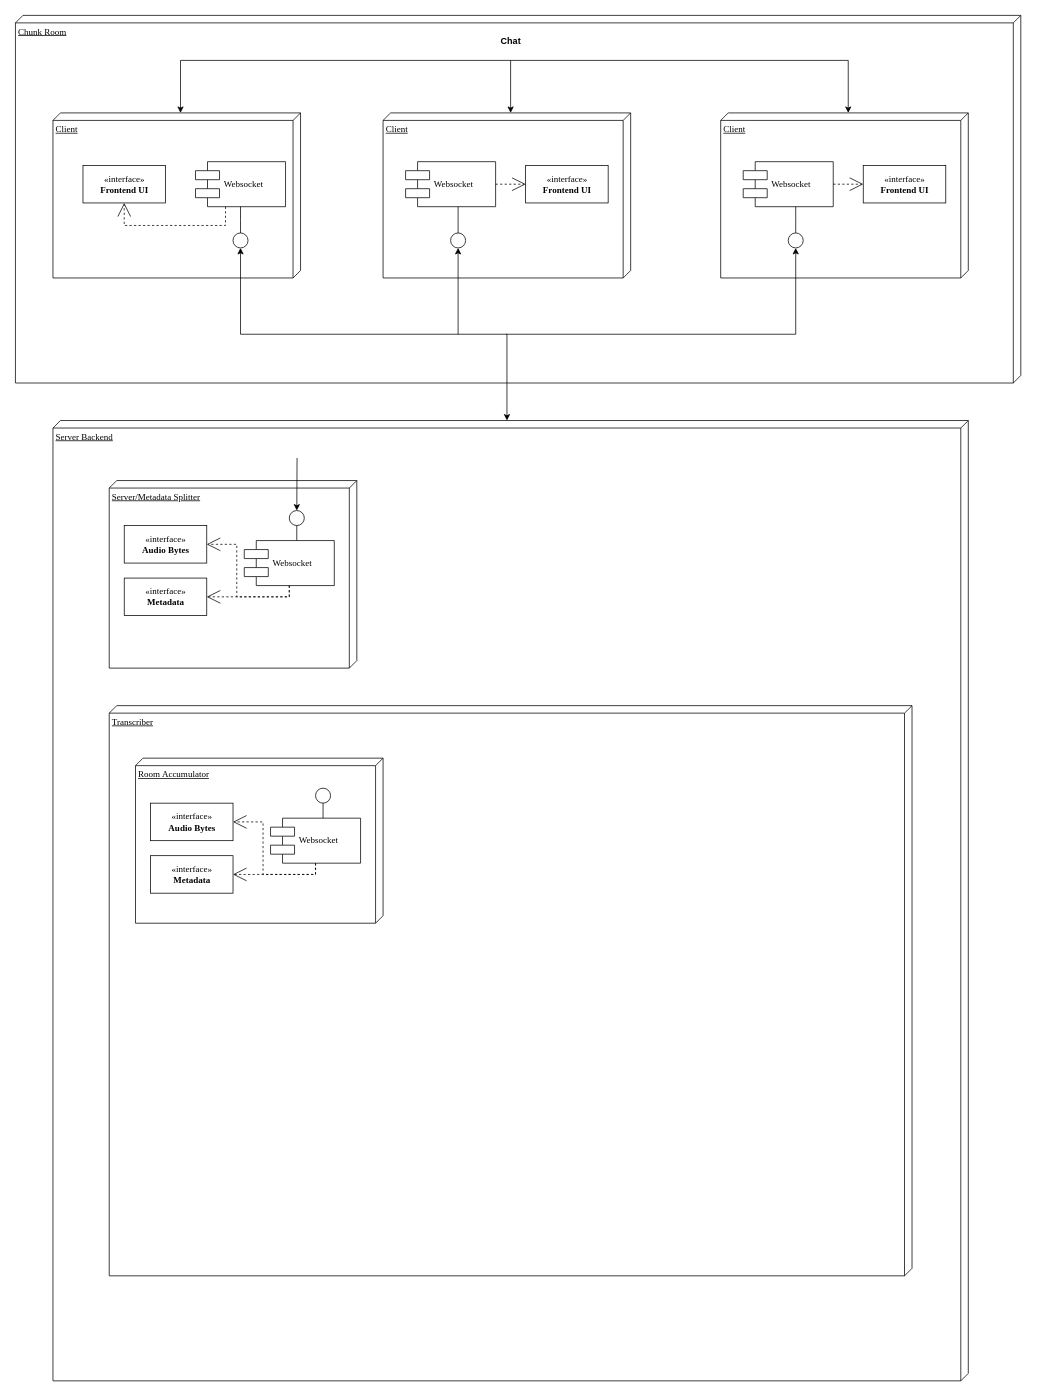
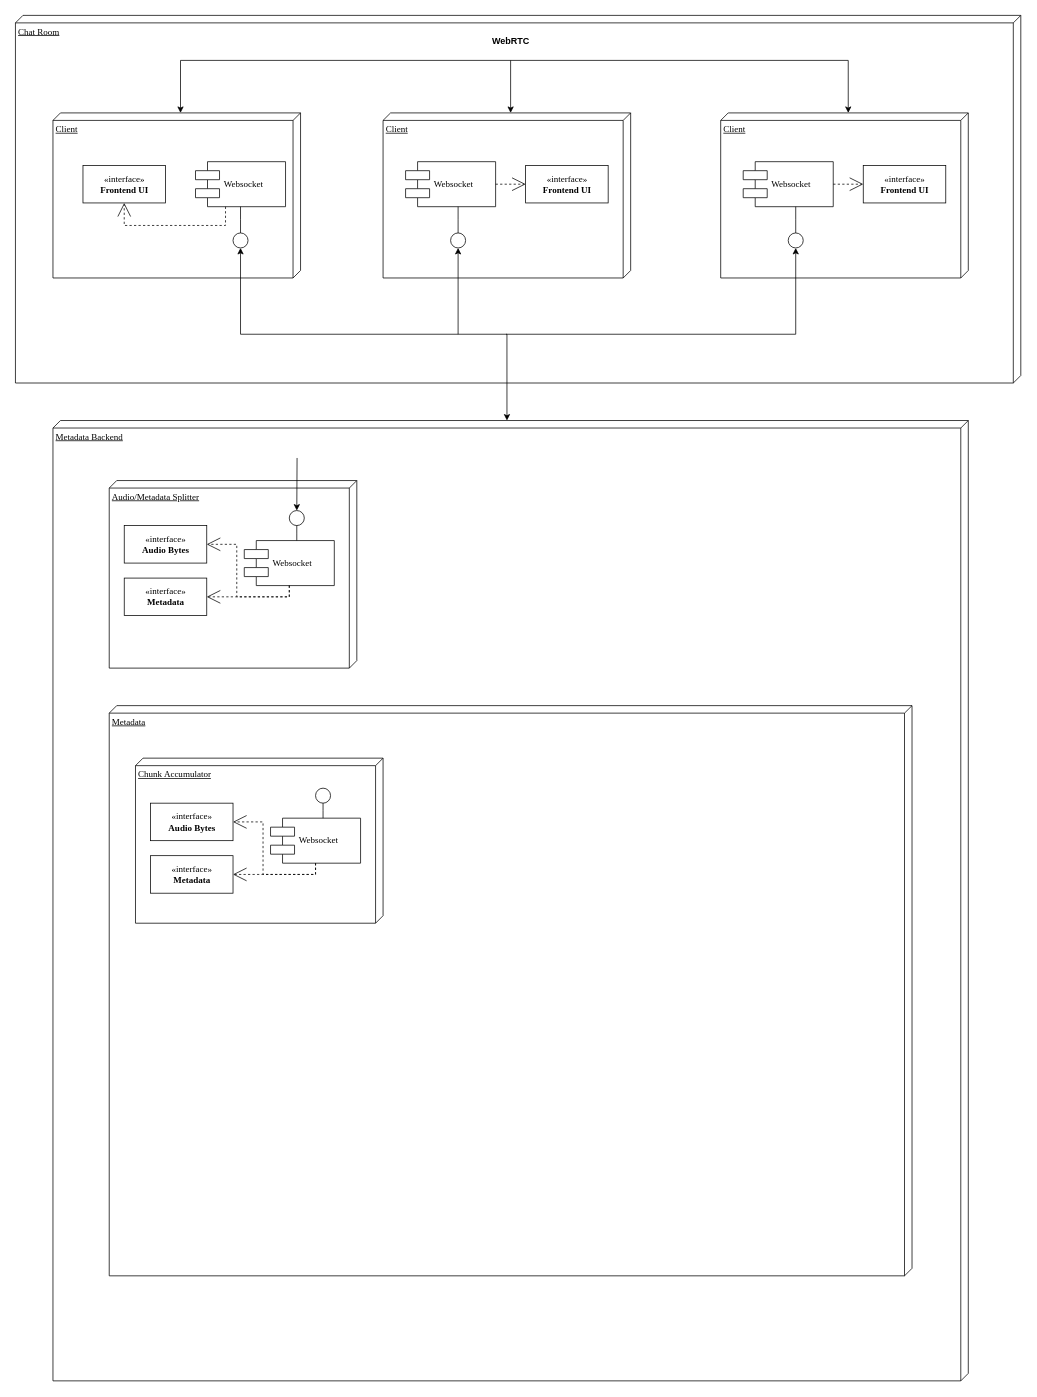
(42, 32) -> (40, 32)
(511, 42) -> (511, 42)
(90, 437) -> (95, 437)
(169, 497) -> (165, 497)
(139, 722) -> (132, 722)
(176, 775) -> (179, 775)
